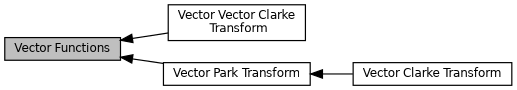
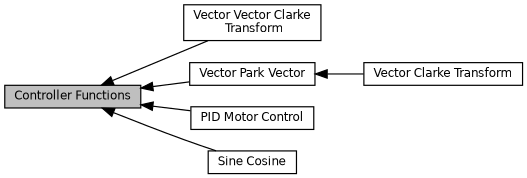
(63, 49) -> (73, 97)
(237, 74) -> (252, 74)
none -> (252, 118)
none -> (252, 162)
